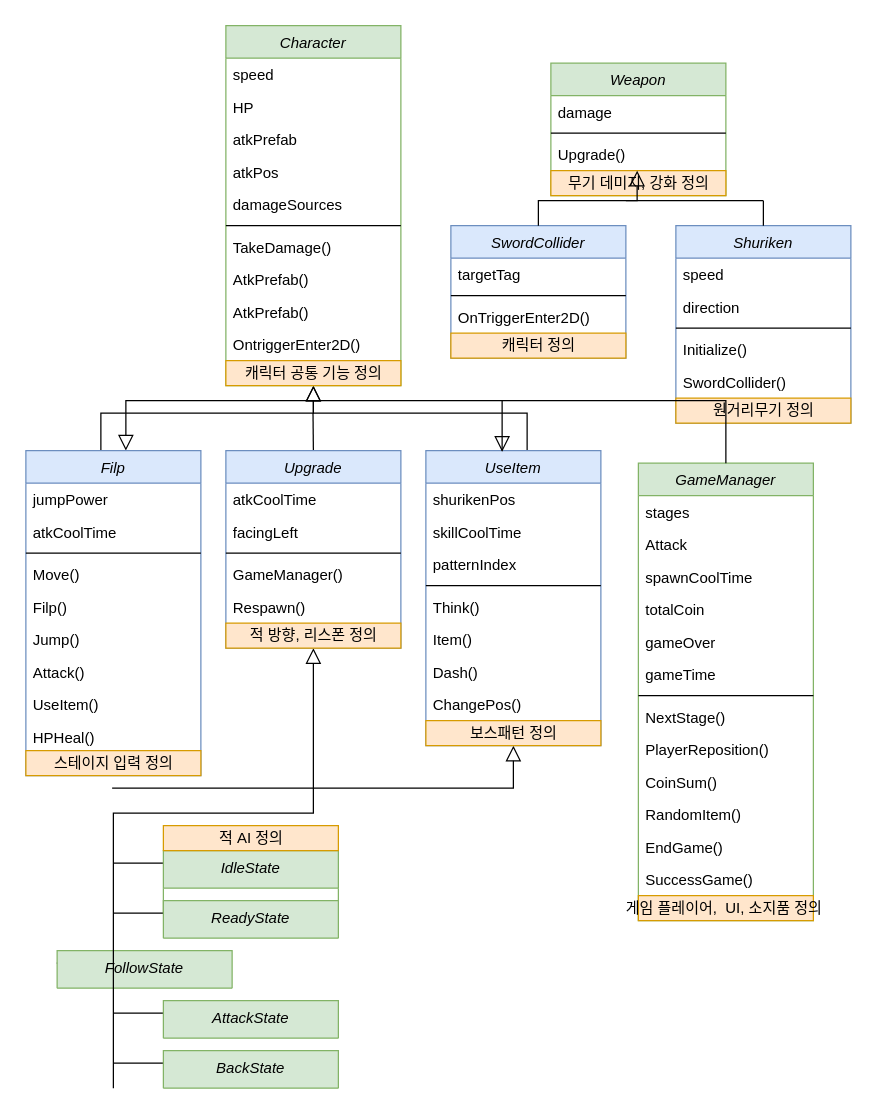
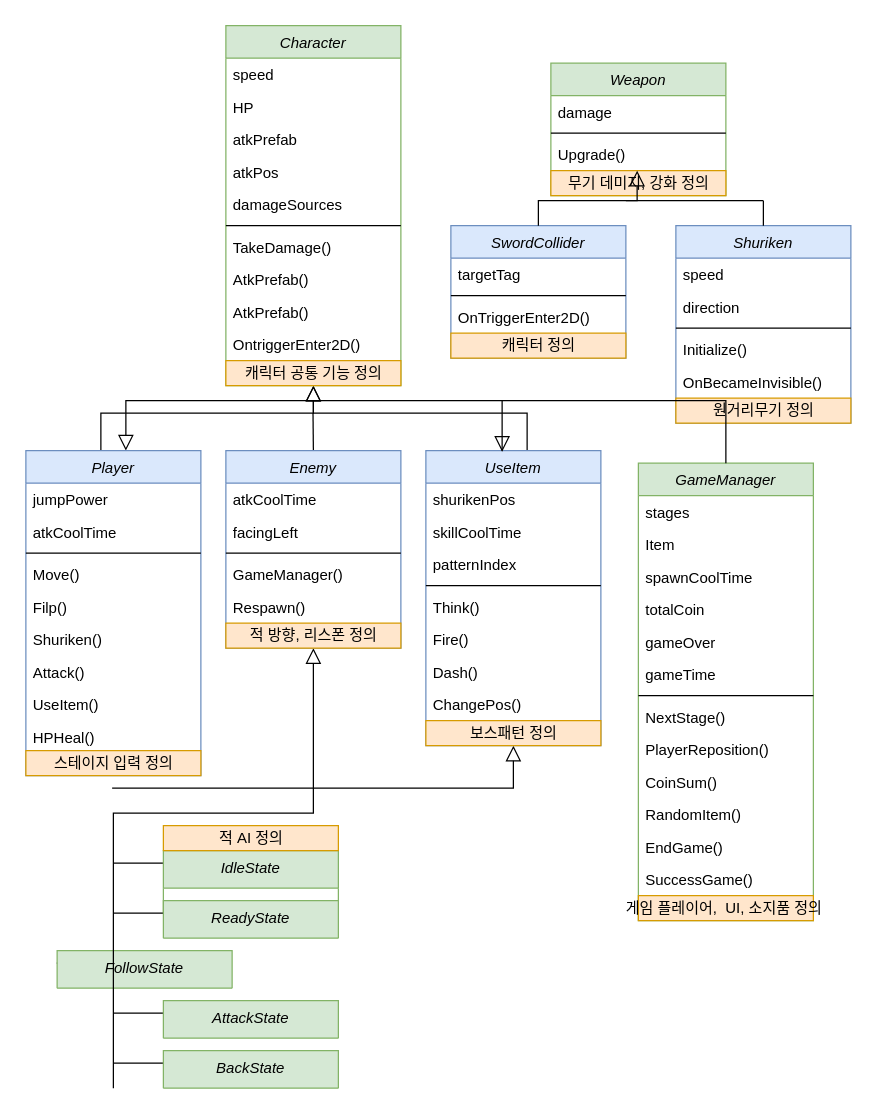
(740, 383) -> (756, 383)
(113, 468) -> (113, 468)
(313, 468) -> (313, 468)
(670, 545) -> (662, 545)
(58, 640) -> (73, 640)
(458, 640) -> (456, 640)
